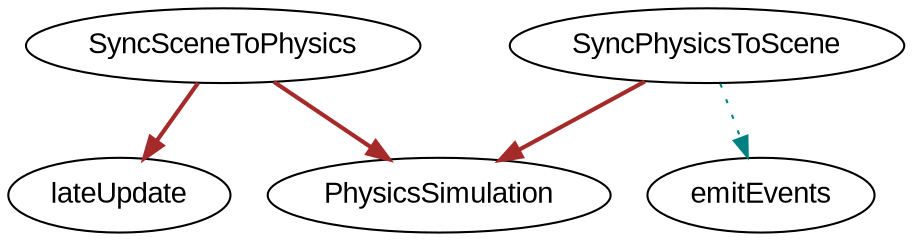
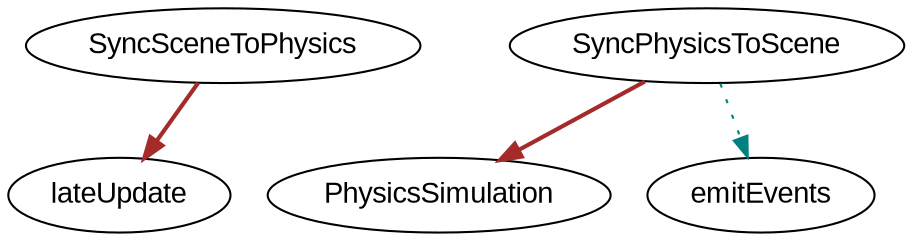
(322, 115) -> none
